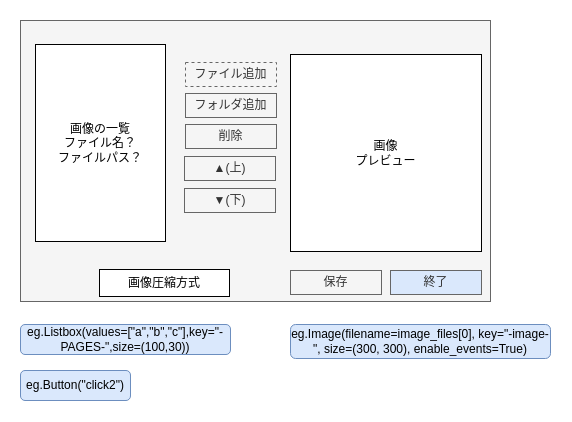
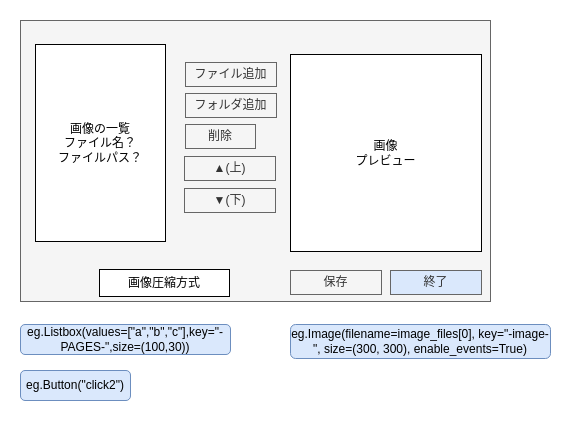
(231, 75) -> (231, 75)
(231, 137) -> (221, 137)
